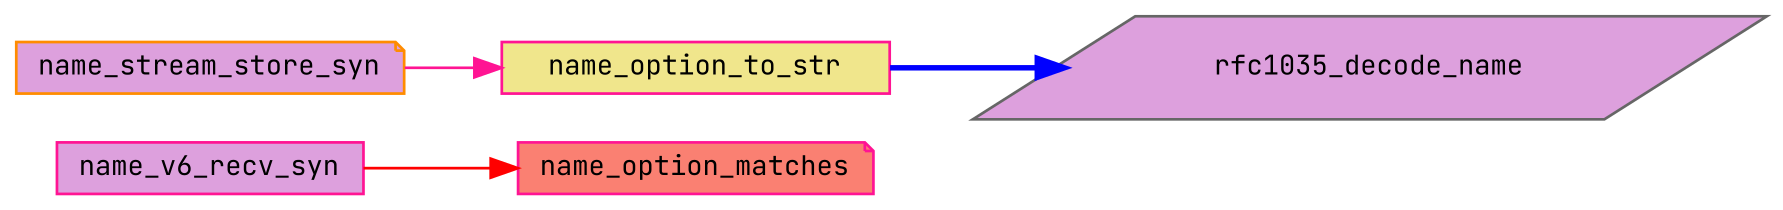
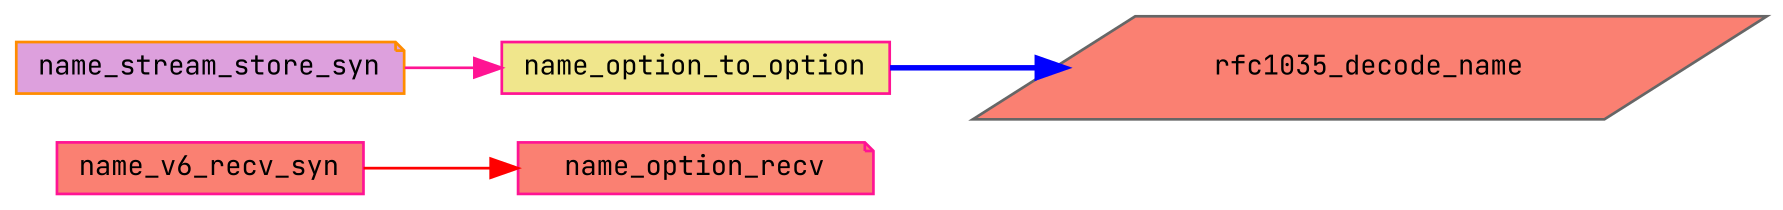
(696, 68) -> (696, 68)
(1370, 68) -> (1370, 68)
(210, 168) -> (210, 168)
(696, 168) -> (696, 168)
